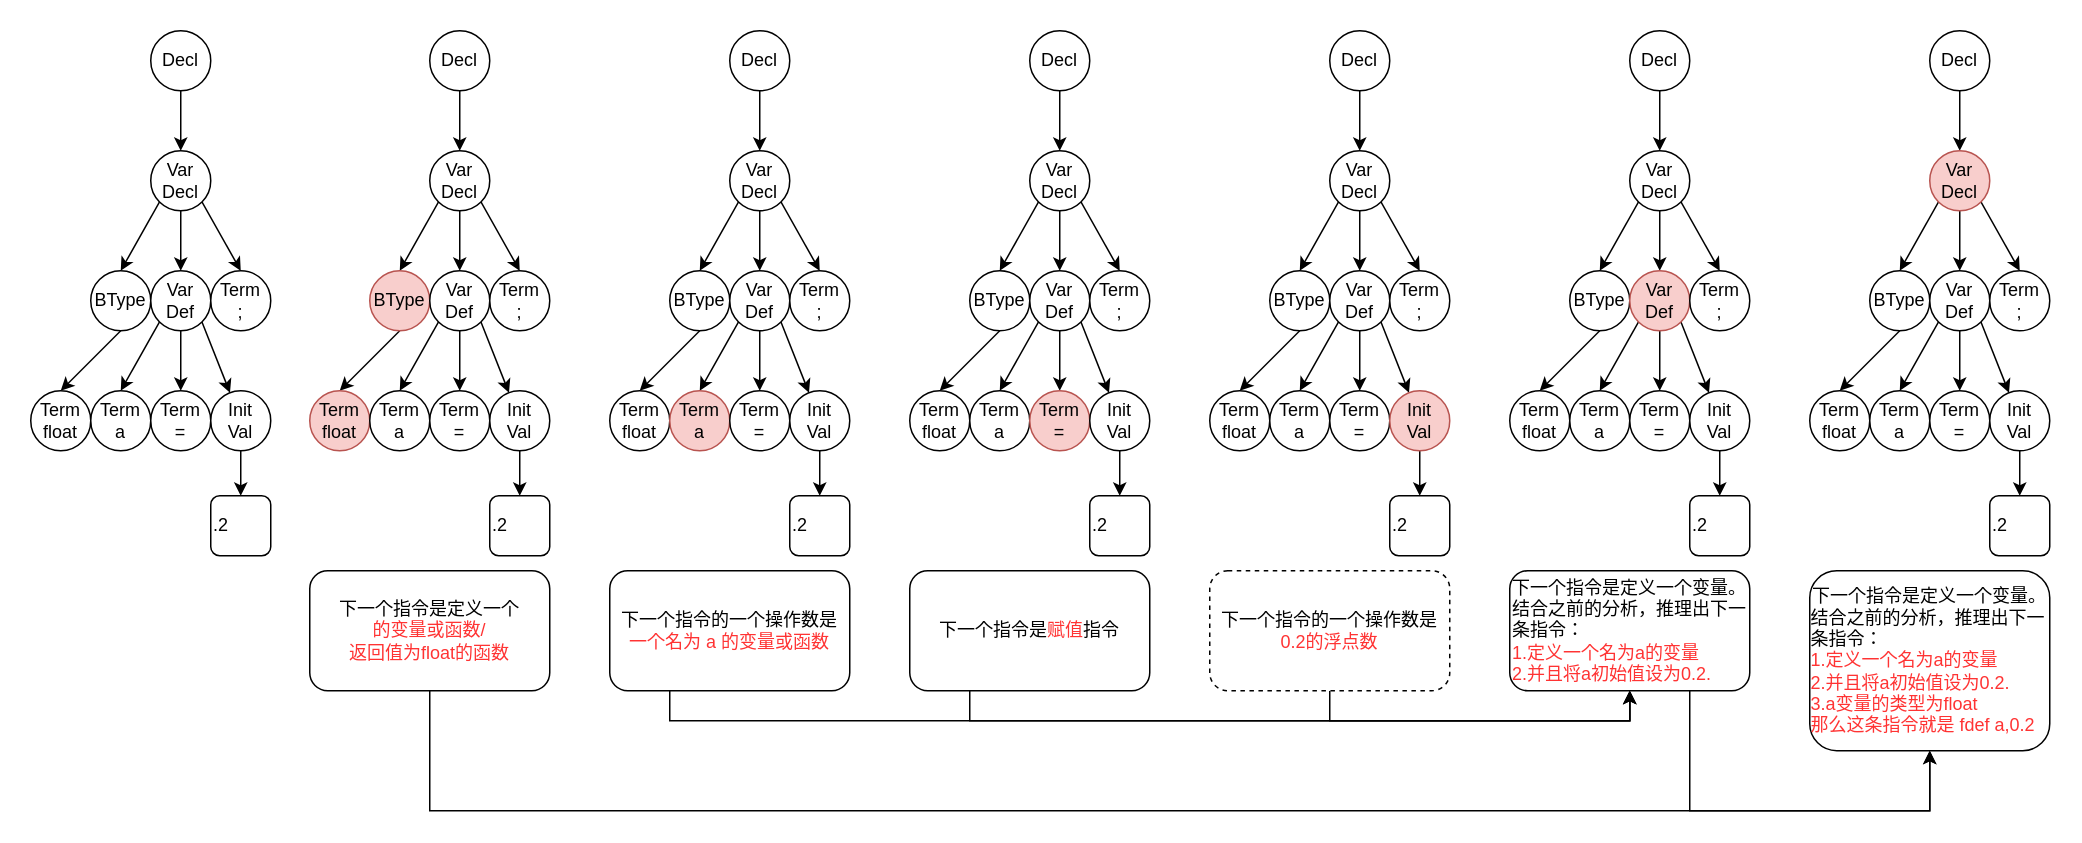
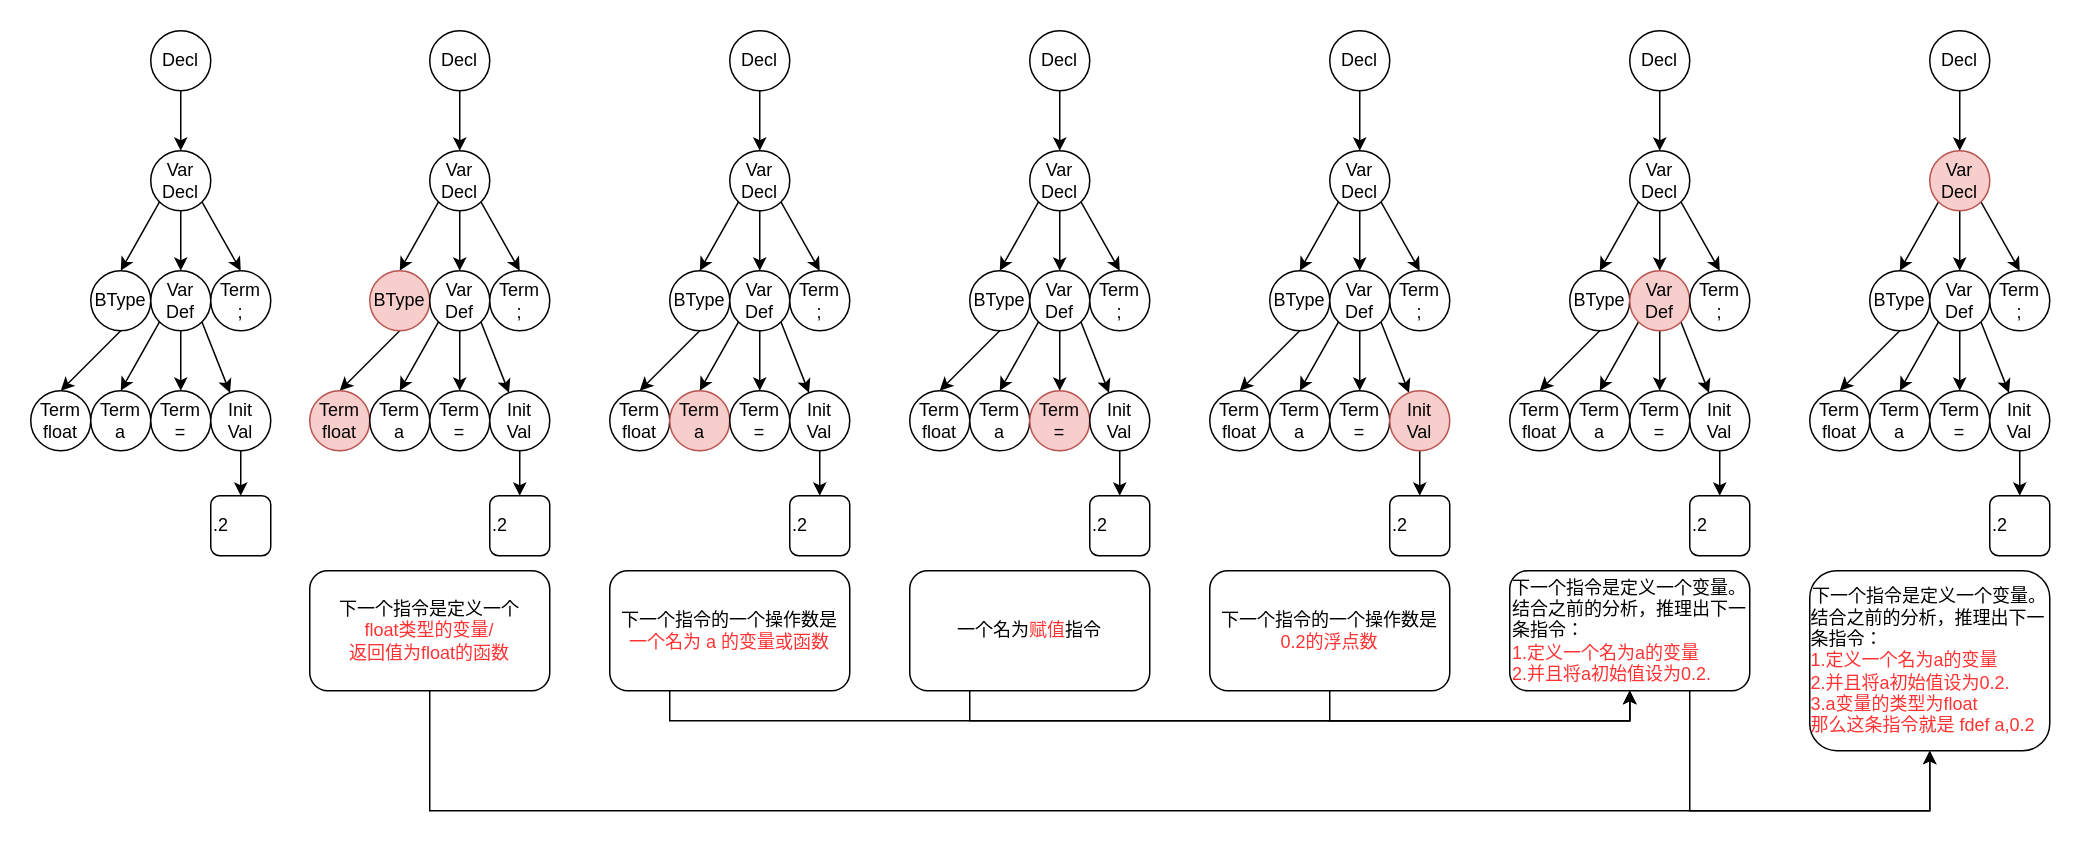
(430, 631) -> (430, 631)
(1030, 631) -> (1030, 631)
(1330, 631) -> (1330, 631)
